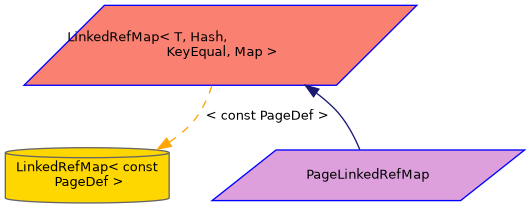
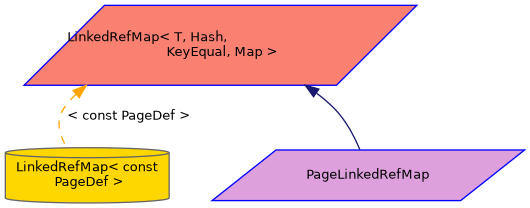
(196, 118) -> (59, 119)
